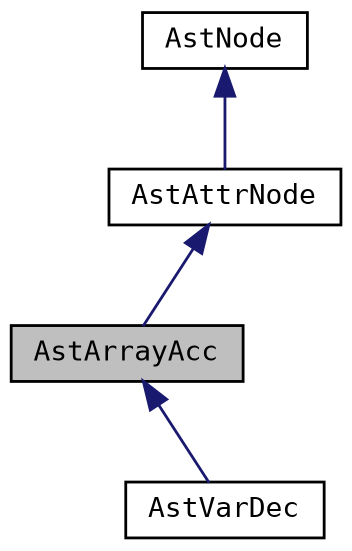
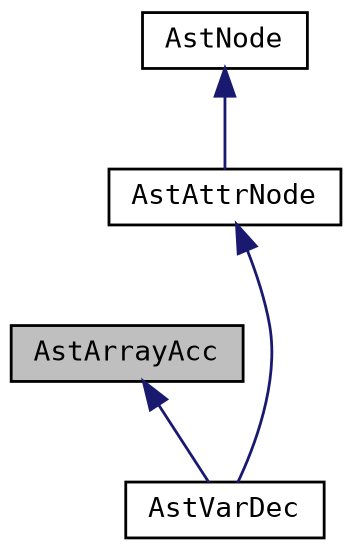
(168, 287) -> (271, 368)
